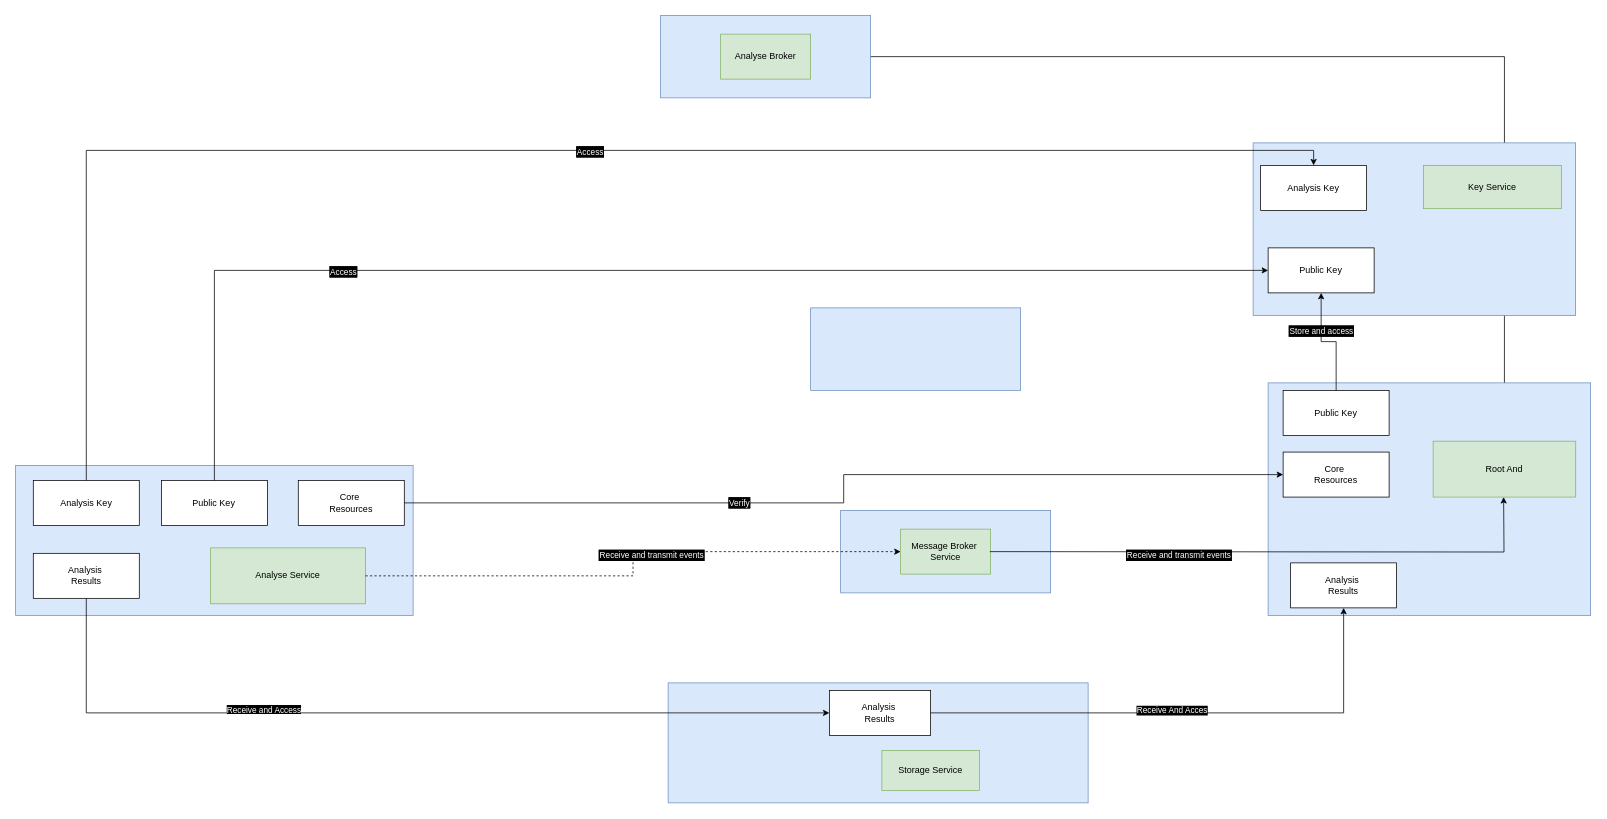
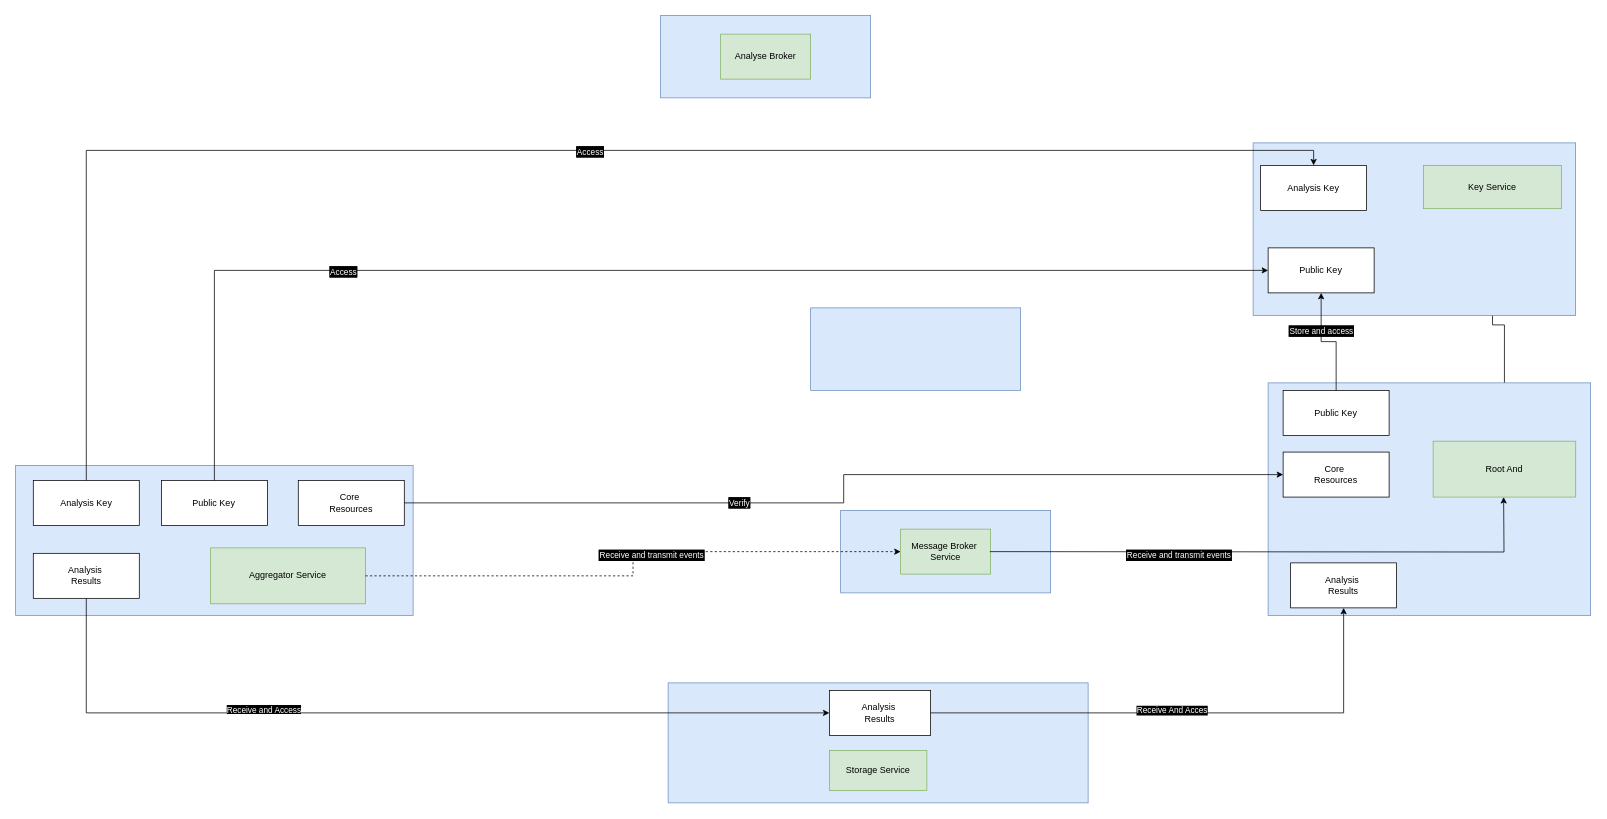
(1230, 57) -> (1493, 325)
(288, 576) -> (288, 576)
(930, 770) -> (878, 770)
